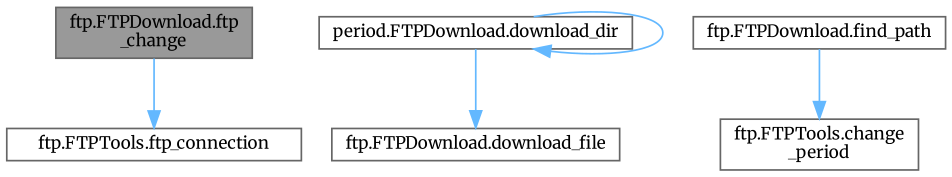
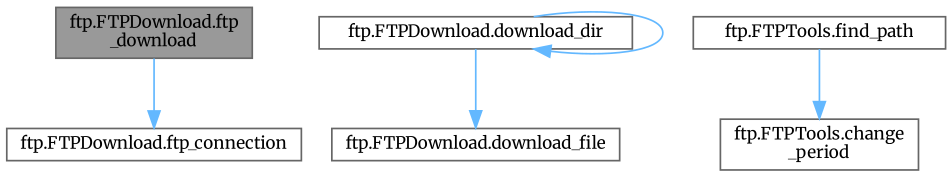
(154, 33) -> (154, 33)
(476, 33) -> (476, 33)
(819, 33) -> (819, 33)
(154, 145) -> (154, 145)
